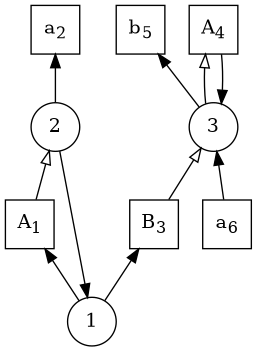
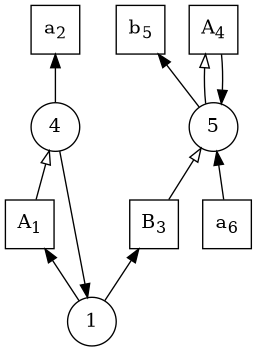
(55, 127) -> (55, 127)
(214, 127) -> (214, 127)
